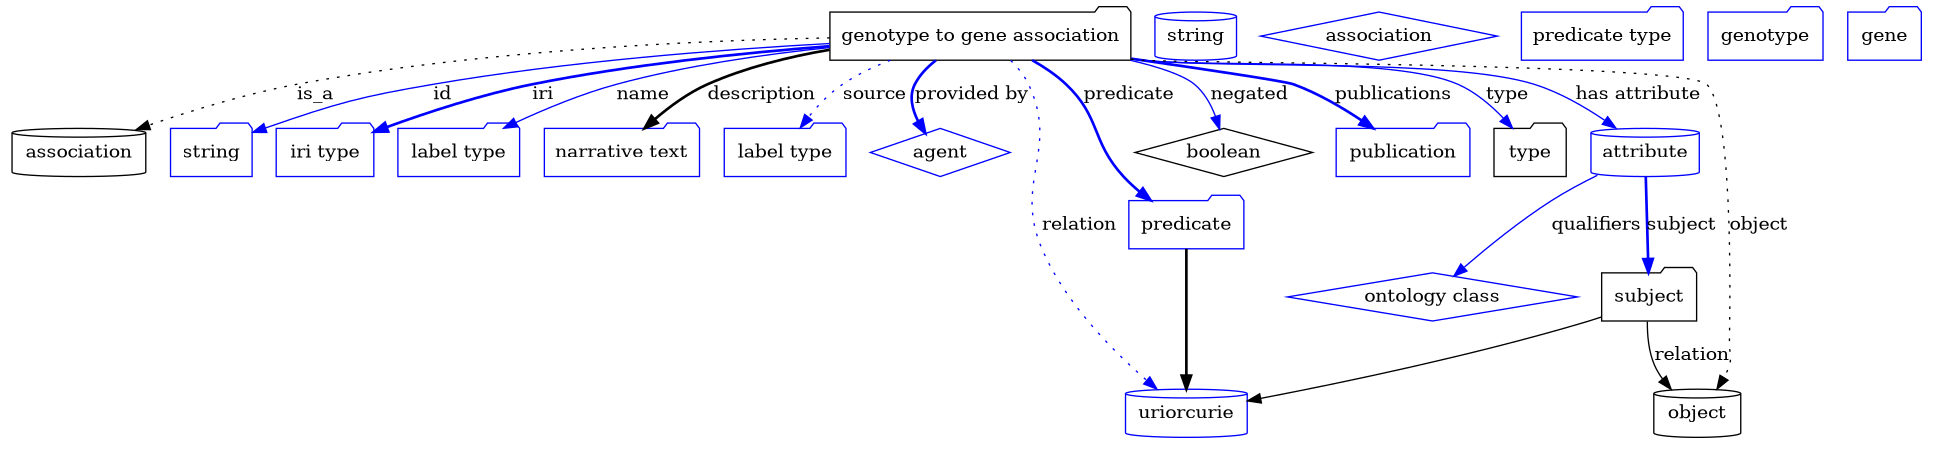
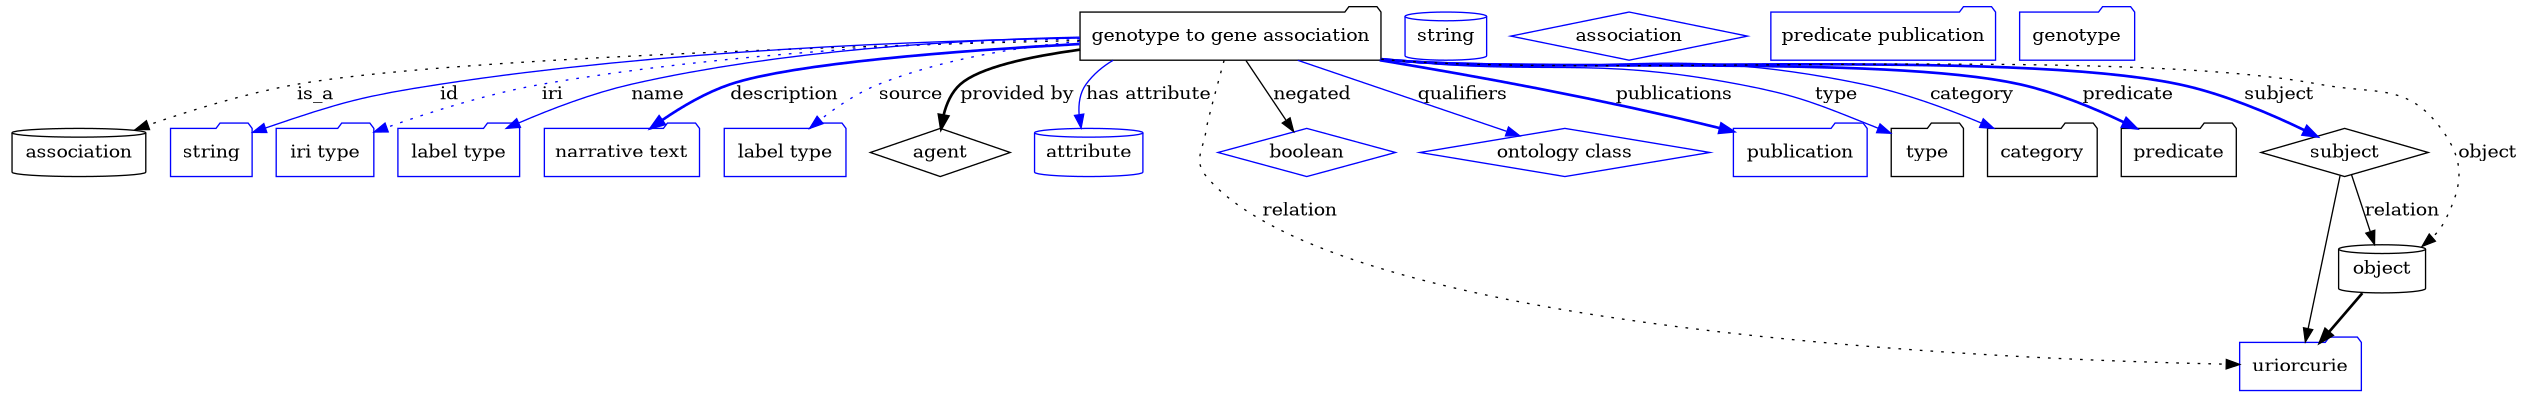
(1602, 36) -> (1883, 36)
(1885, 36) -> none
(605, 71) -> (660, 67)
(737, 73) -> (866, 61)
(1182, 77) -> (1266, 90)
(914, 87) -> (1001, 65)
(940, 152) -> (940, 152)
(1224, 152) -> (1307, 152)
none -> (2042, 152)
(1528, 217) -> (1402, 96)
(1647, 218) -> (1848, 65)
(1186, 225) -> (2179, 152)
(1038, 235) -> (1642, 321)
(1649, 297) -> (2345, 152)
(1186, 312) -> (2346, 313)
(1186, 413) -> (2300, 366)
